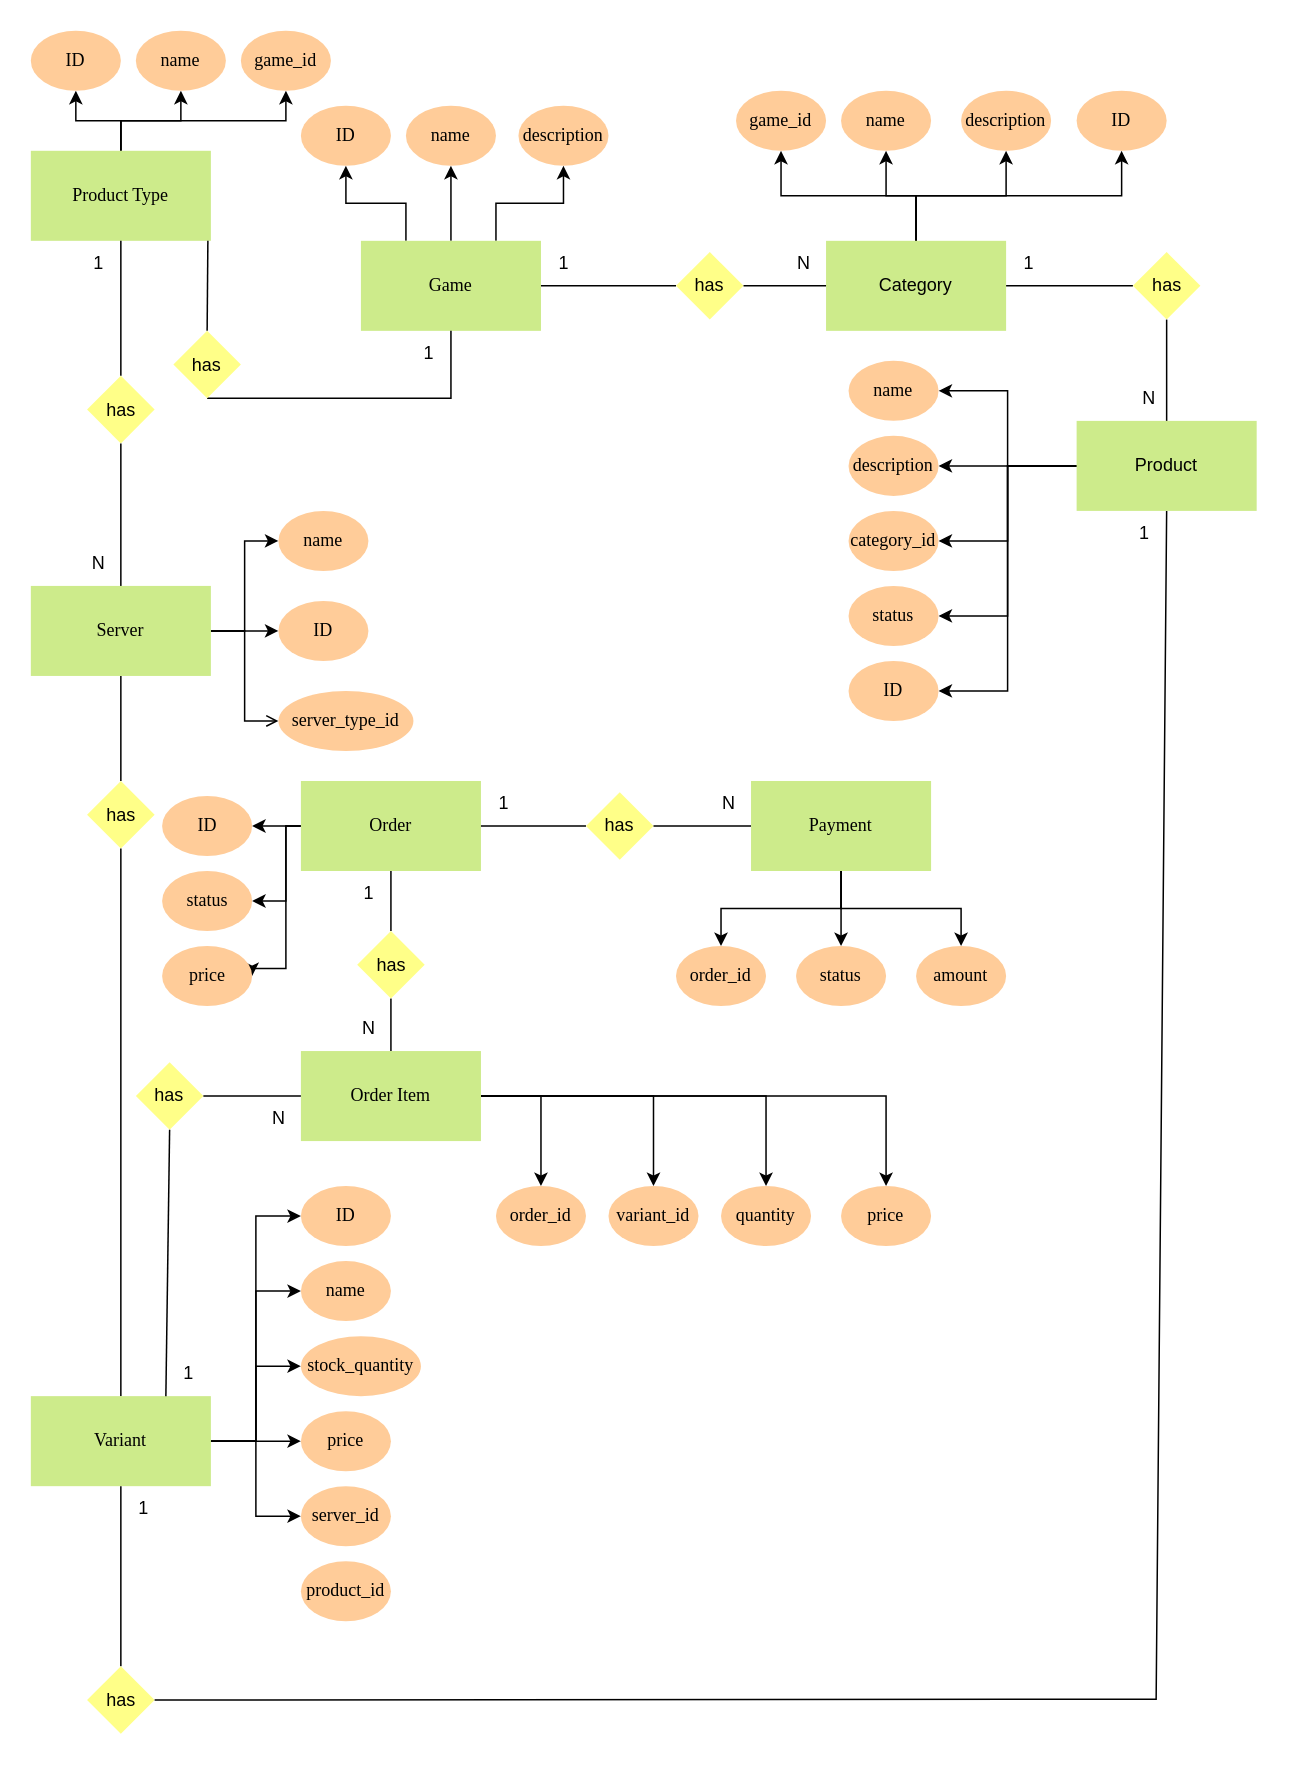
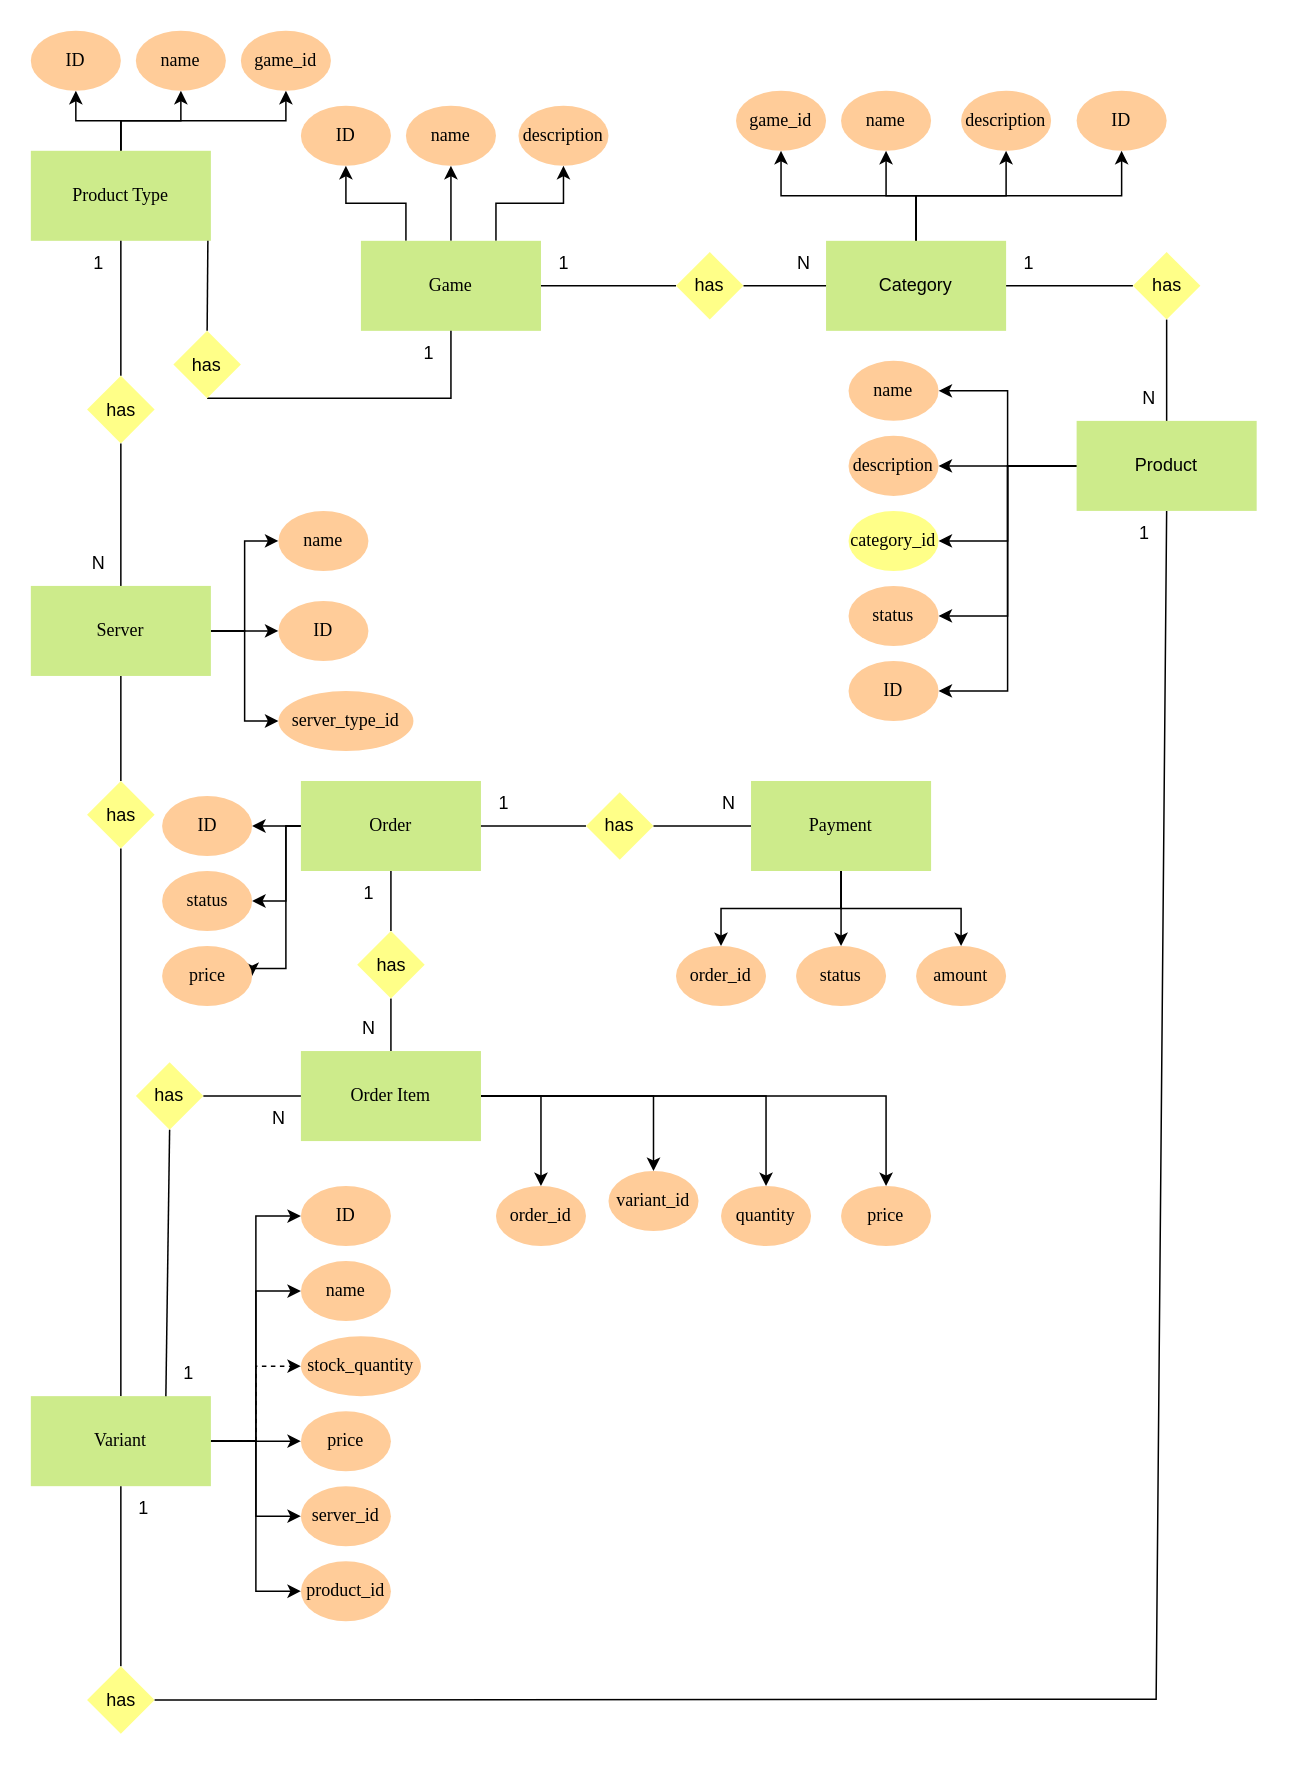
(893, 541) -> (893, 541)
(269, 721) -> (267, 721)
(653, 1216) -> (653, 1201)
(273, 1366) -> (273, 1366)
none -> (256, 1572)
